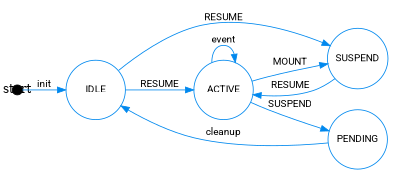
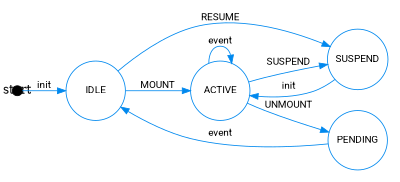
(290, 62) -> (289, 62)
(160, 85) -> (158, 85)
(290, 85) -> (289, 86)
(290, 104) -> (289, 105)
(224, 132) -> (220, 133)
